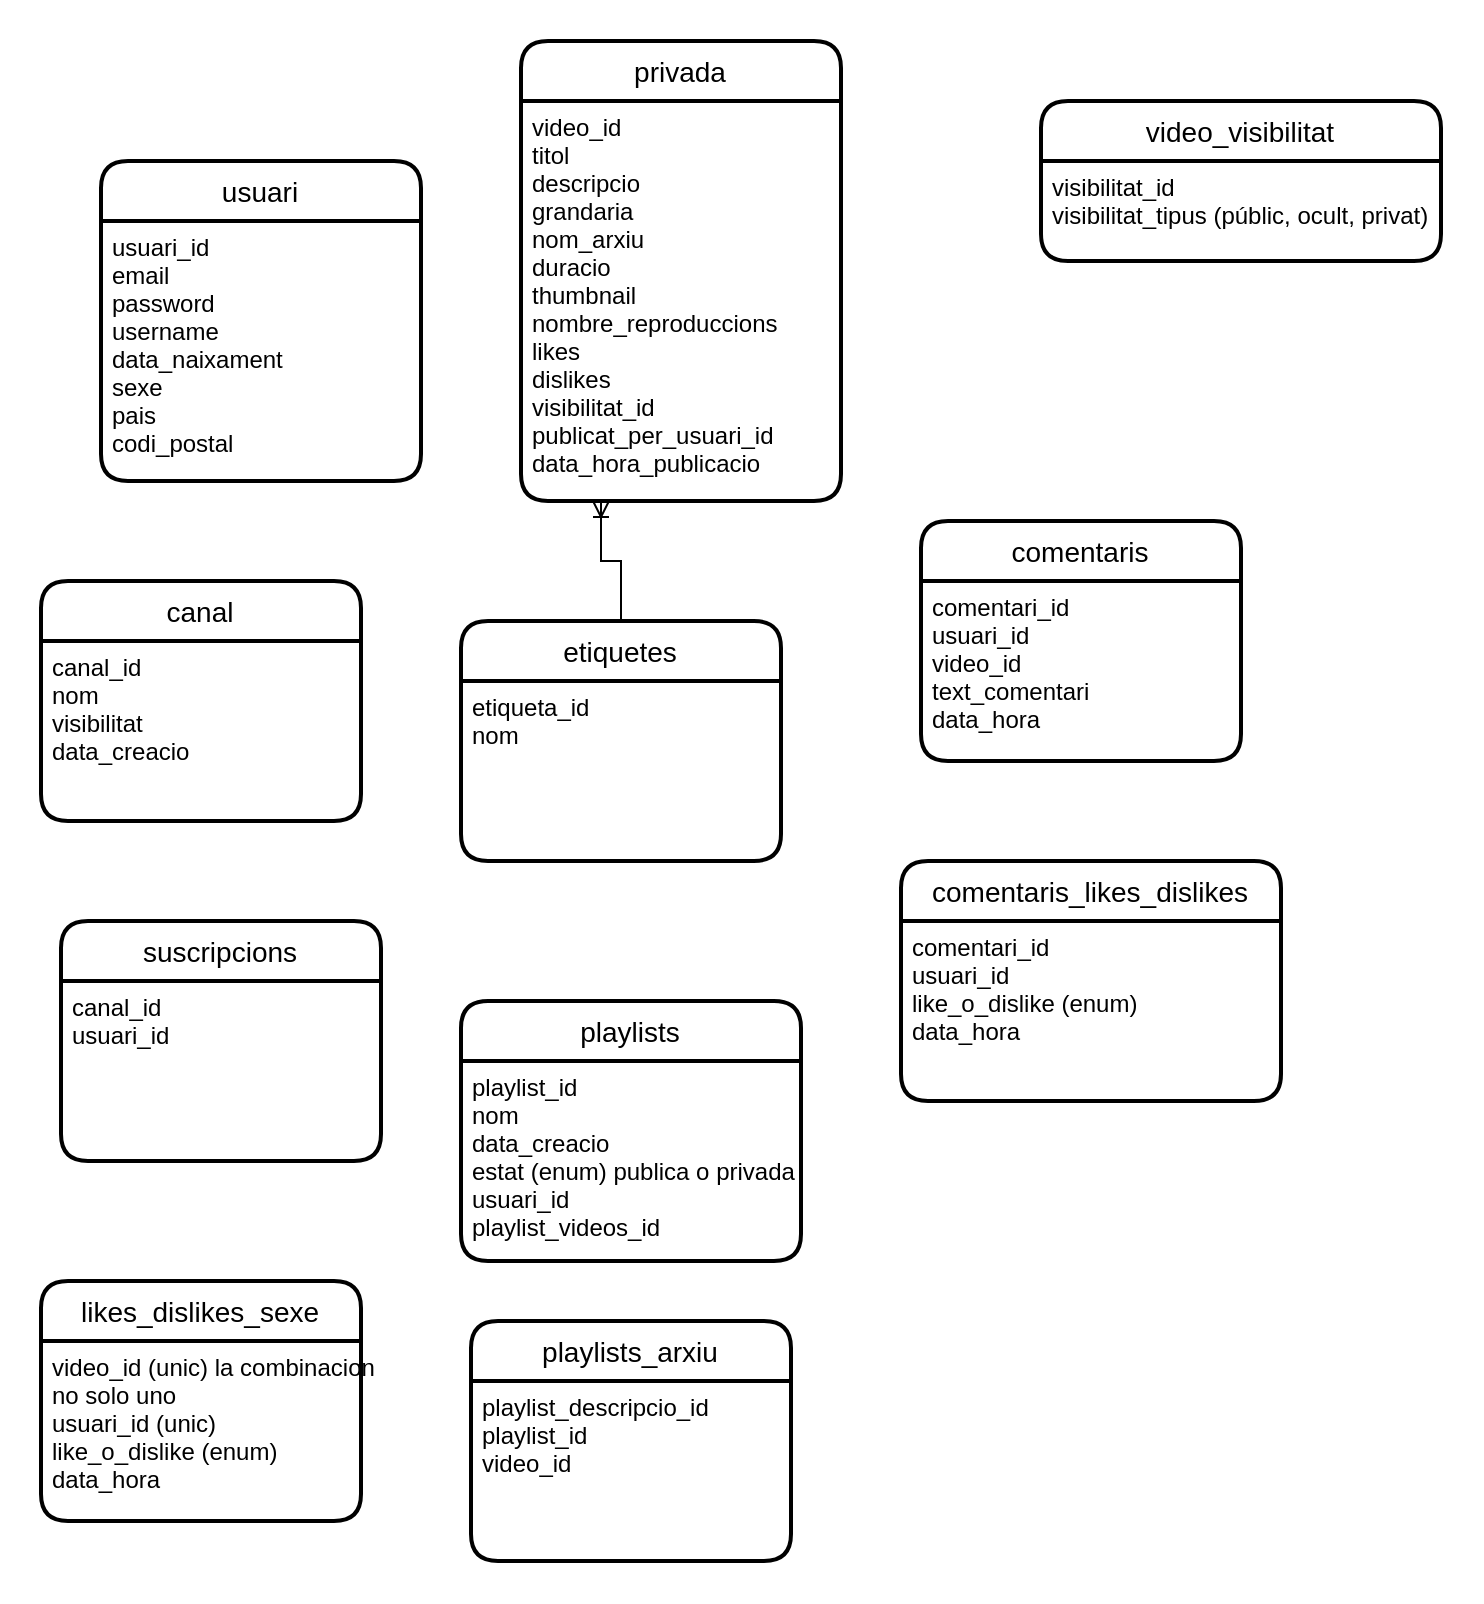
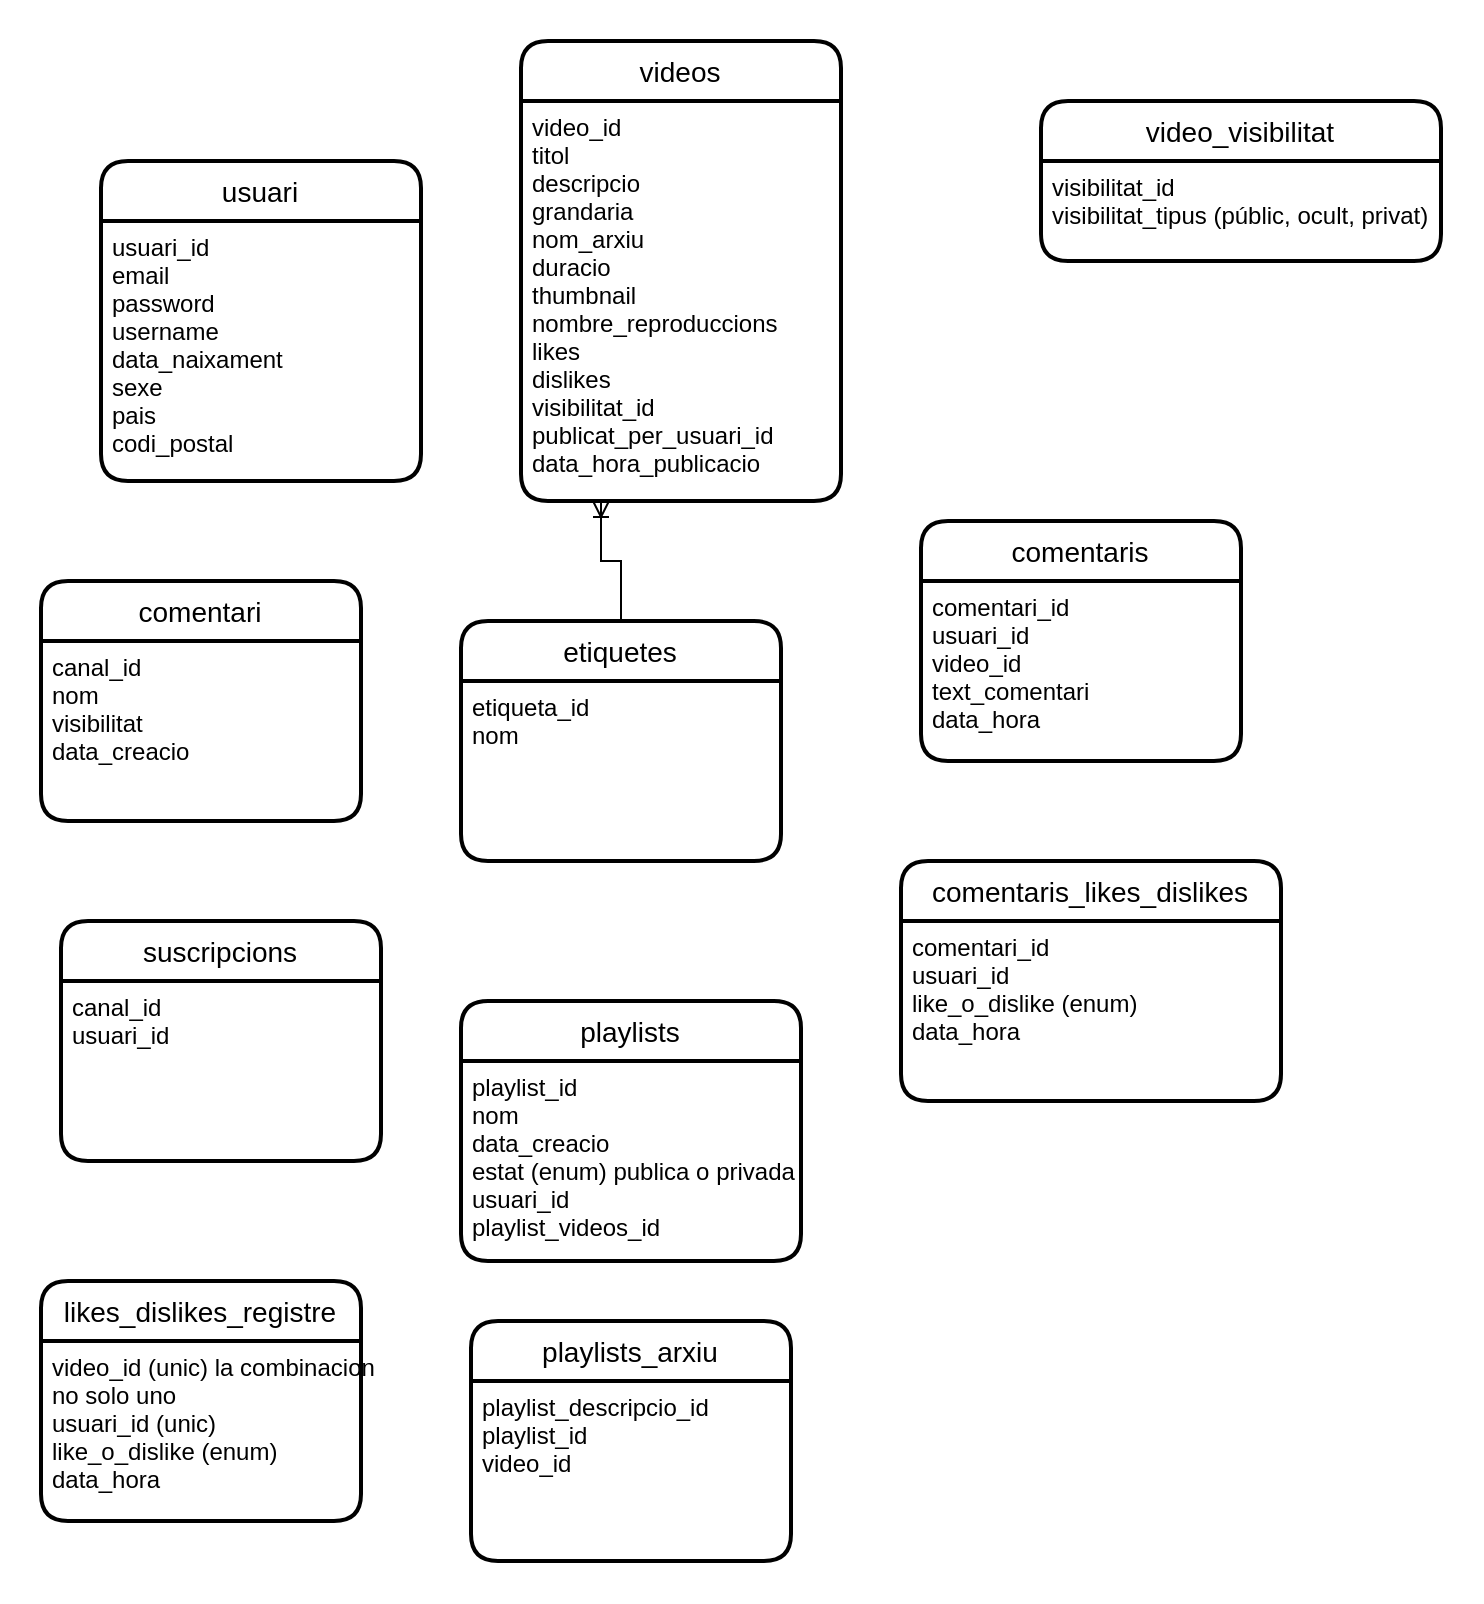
(680, 73) -> (680, 73)
(200, 613) -> (200, 613)
(200, 1313) -> (200, 1313)
